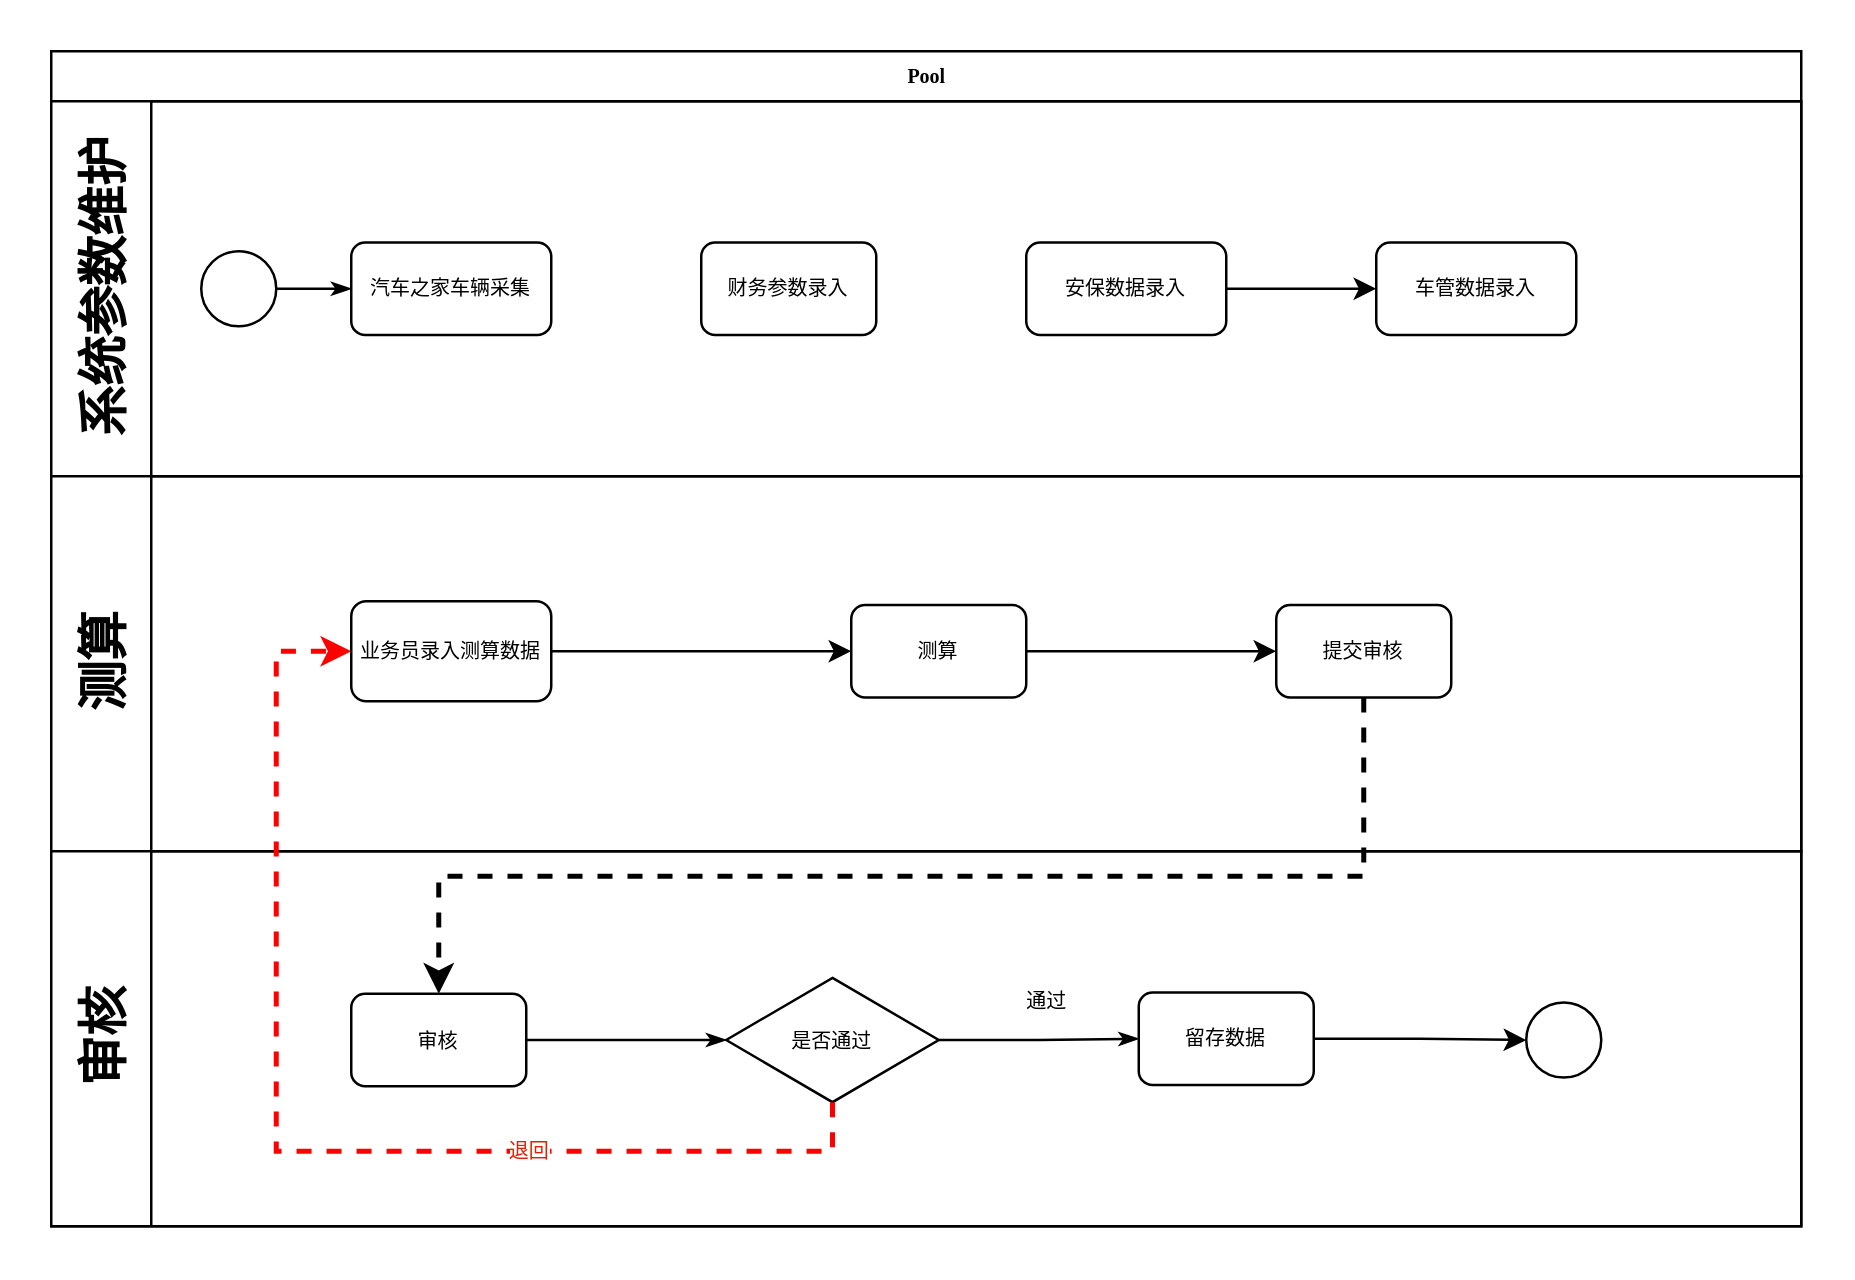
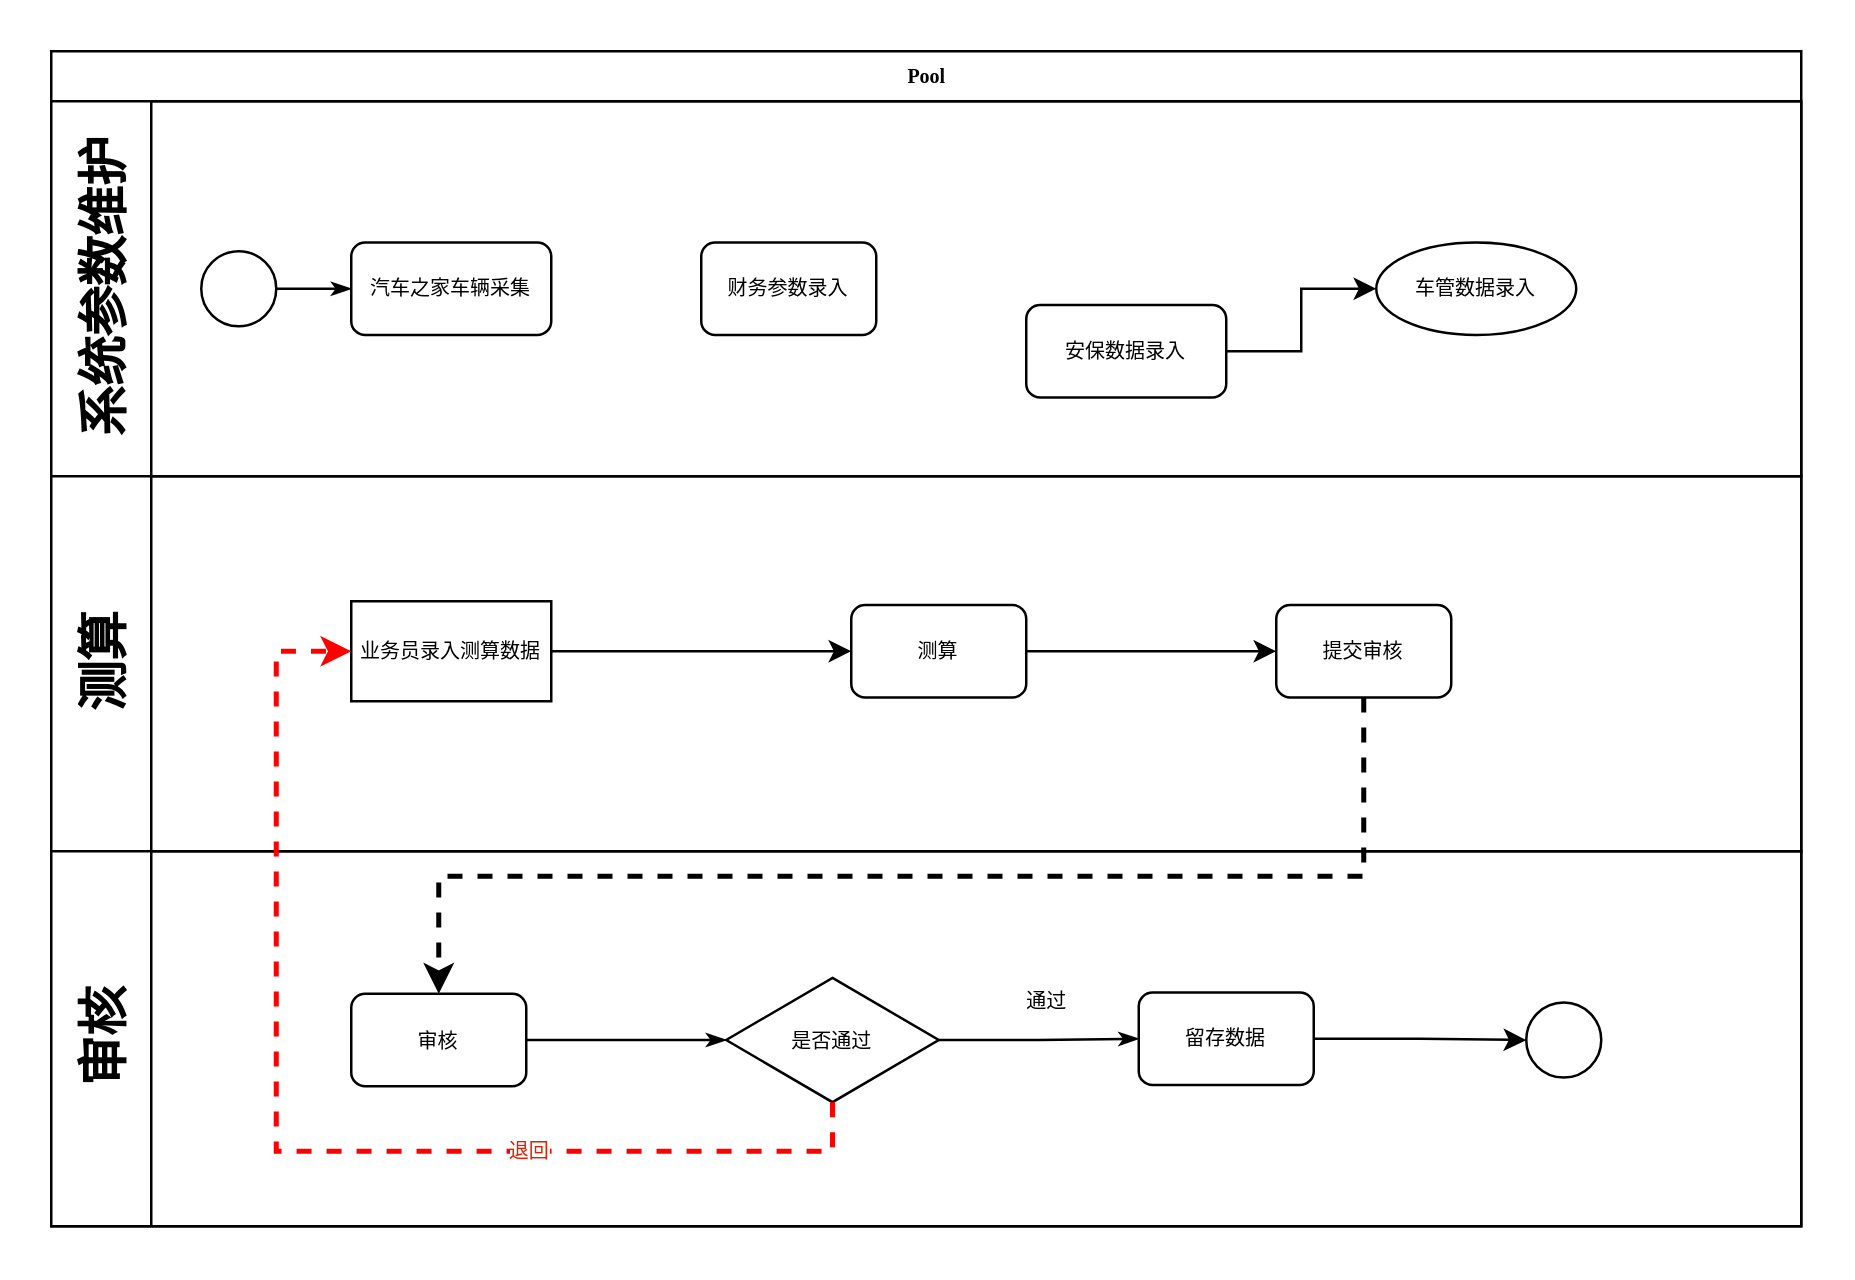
(1126, 289) -> (1126, 351)
(1476, 289) -> (1476, 289)
(451, 651) -> (451, 651)
